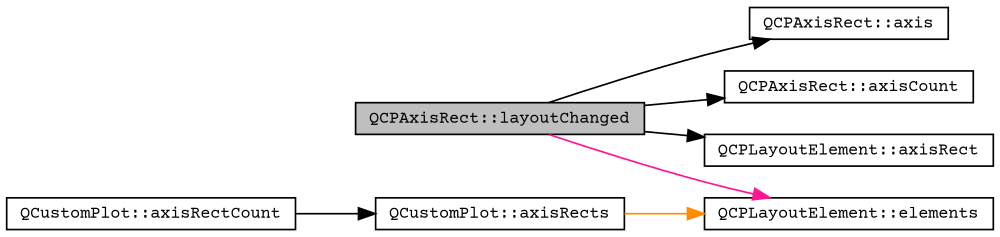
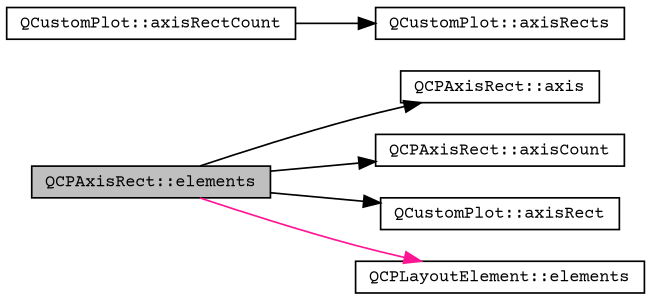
(500, 119) -> (151, 182)
(849, 150) -> (500, 214)
(656, 214) -> none
